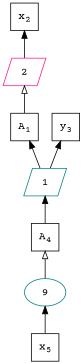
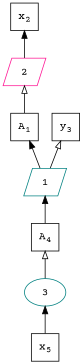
(54, 158) -> (54, 158)
(45, 292) -> (45, 292)
